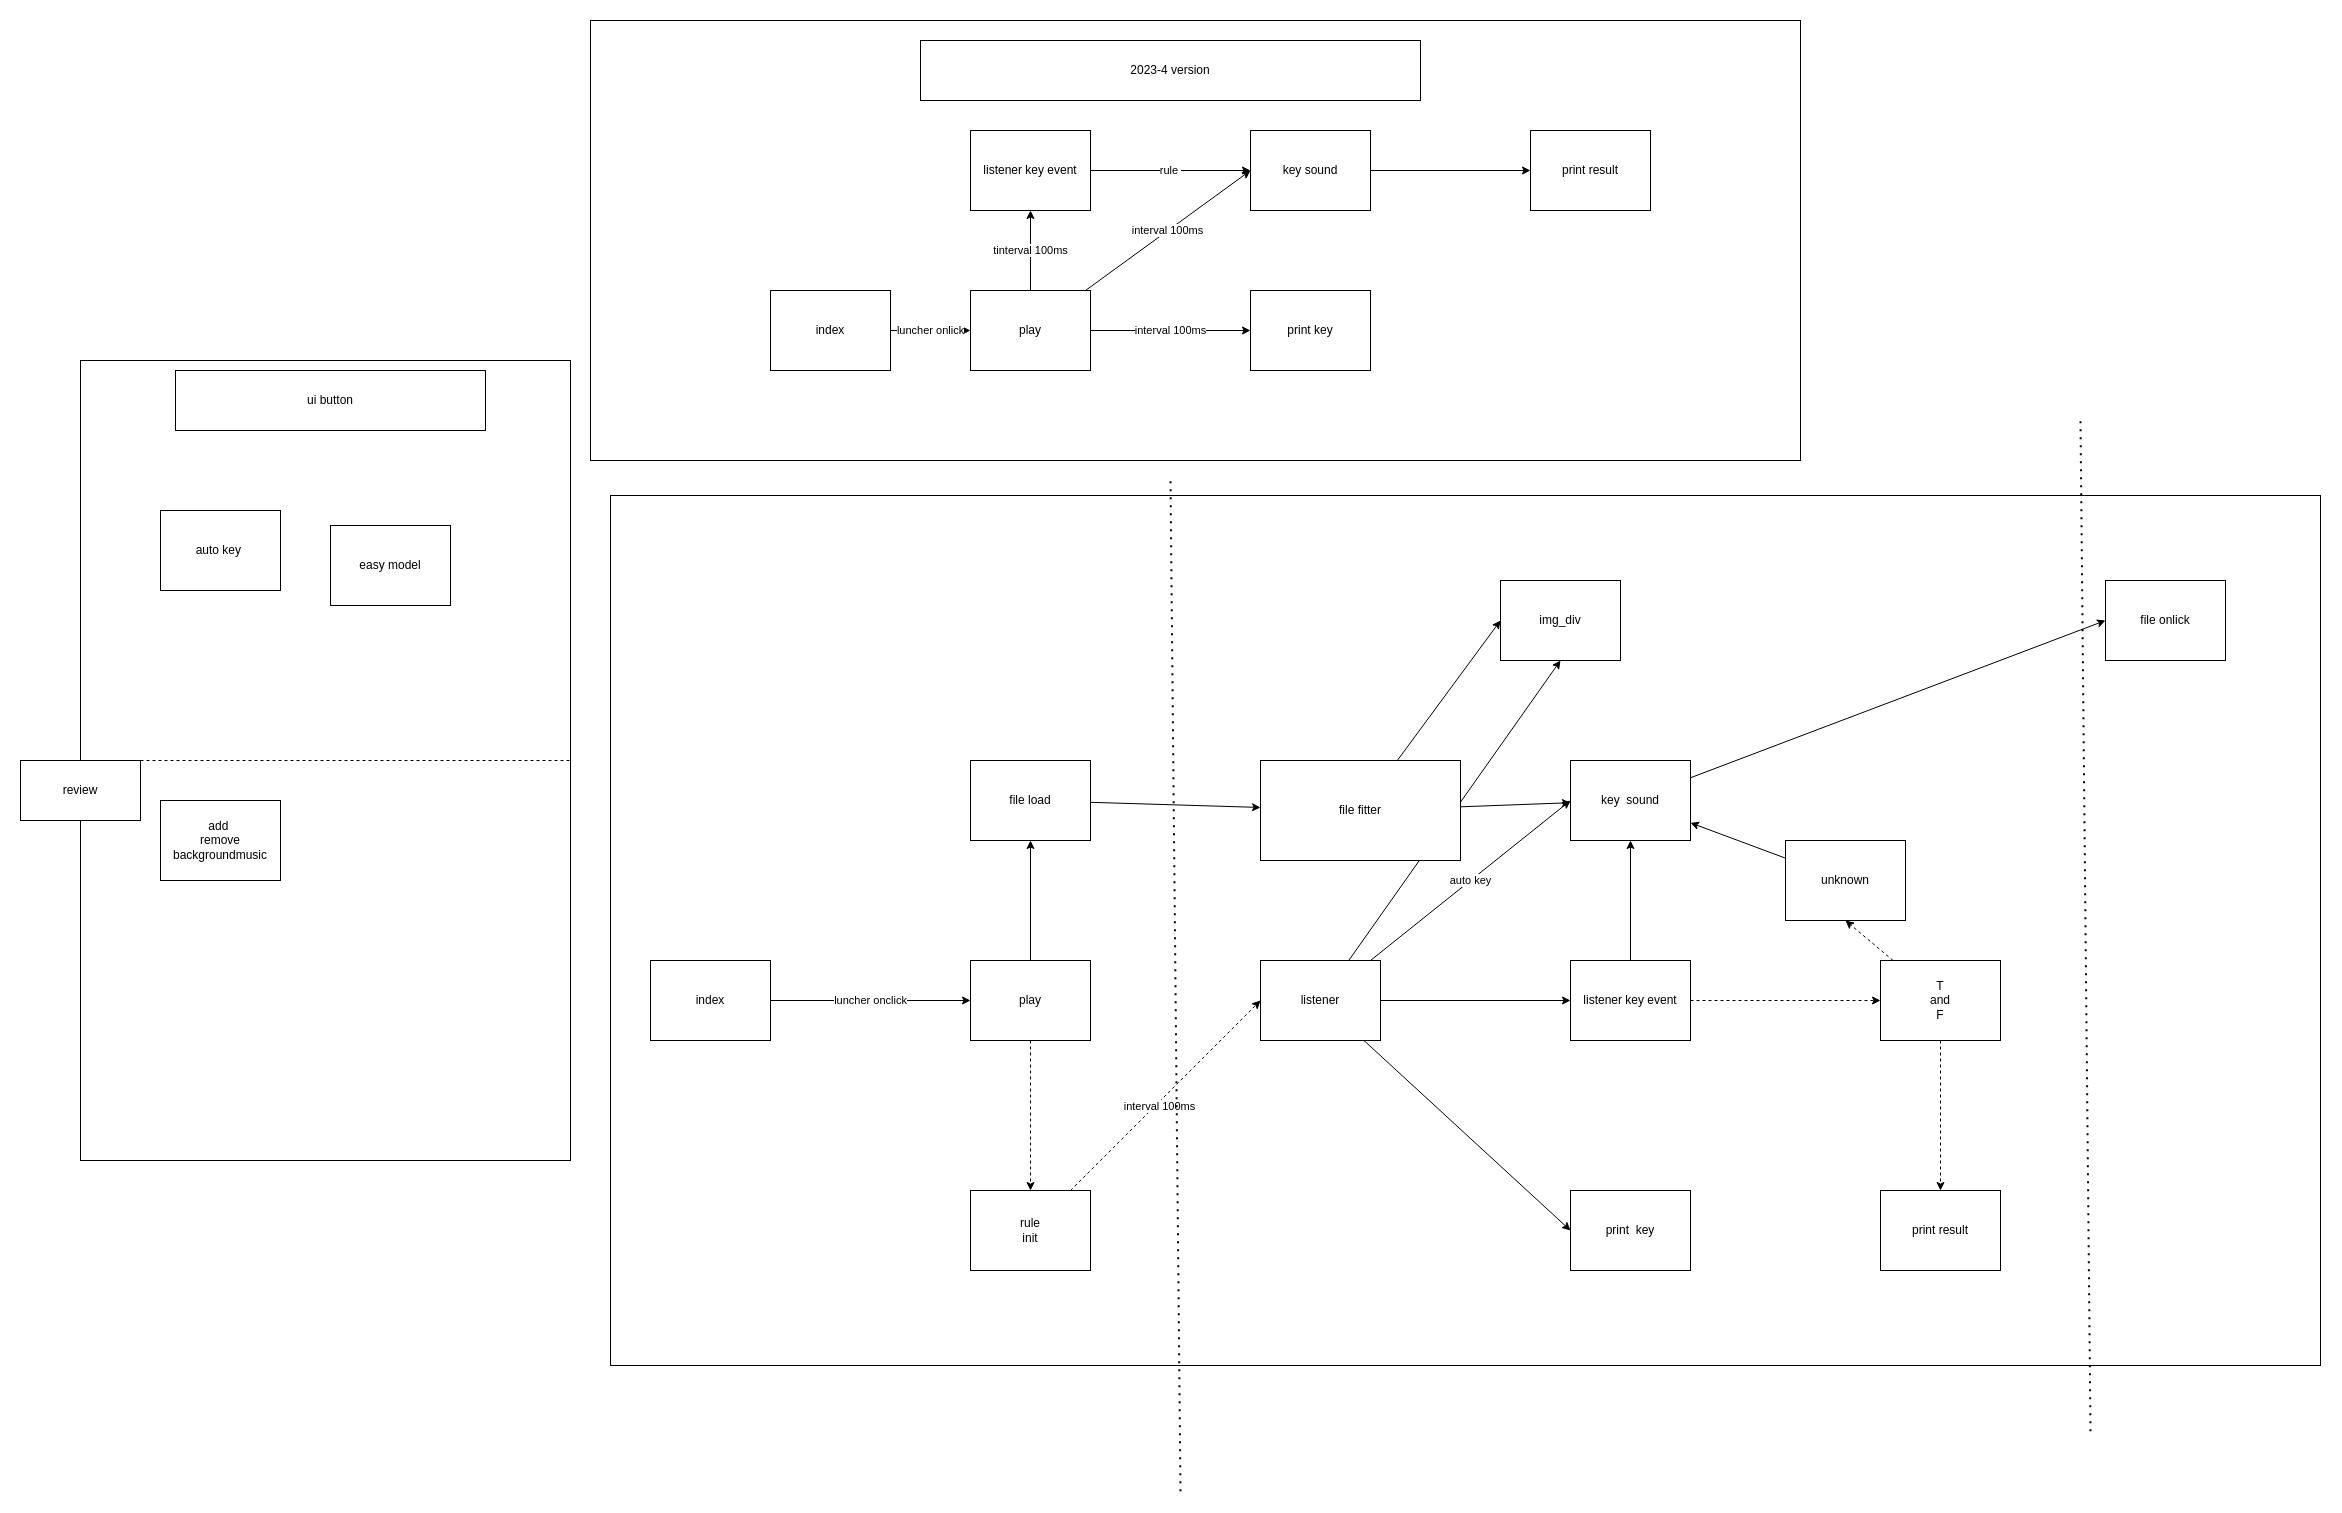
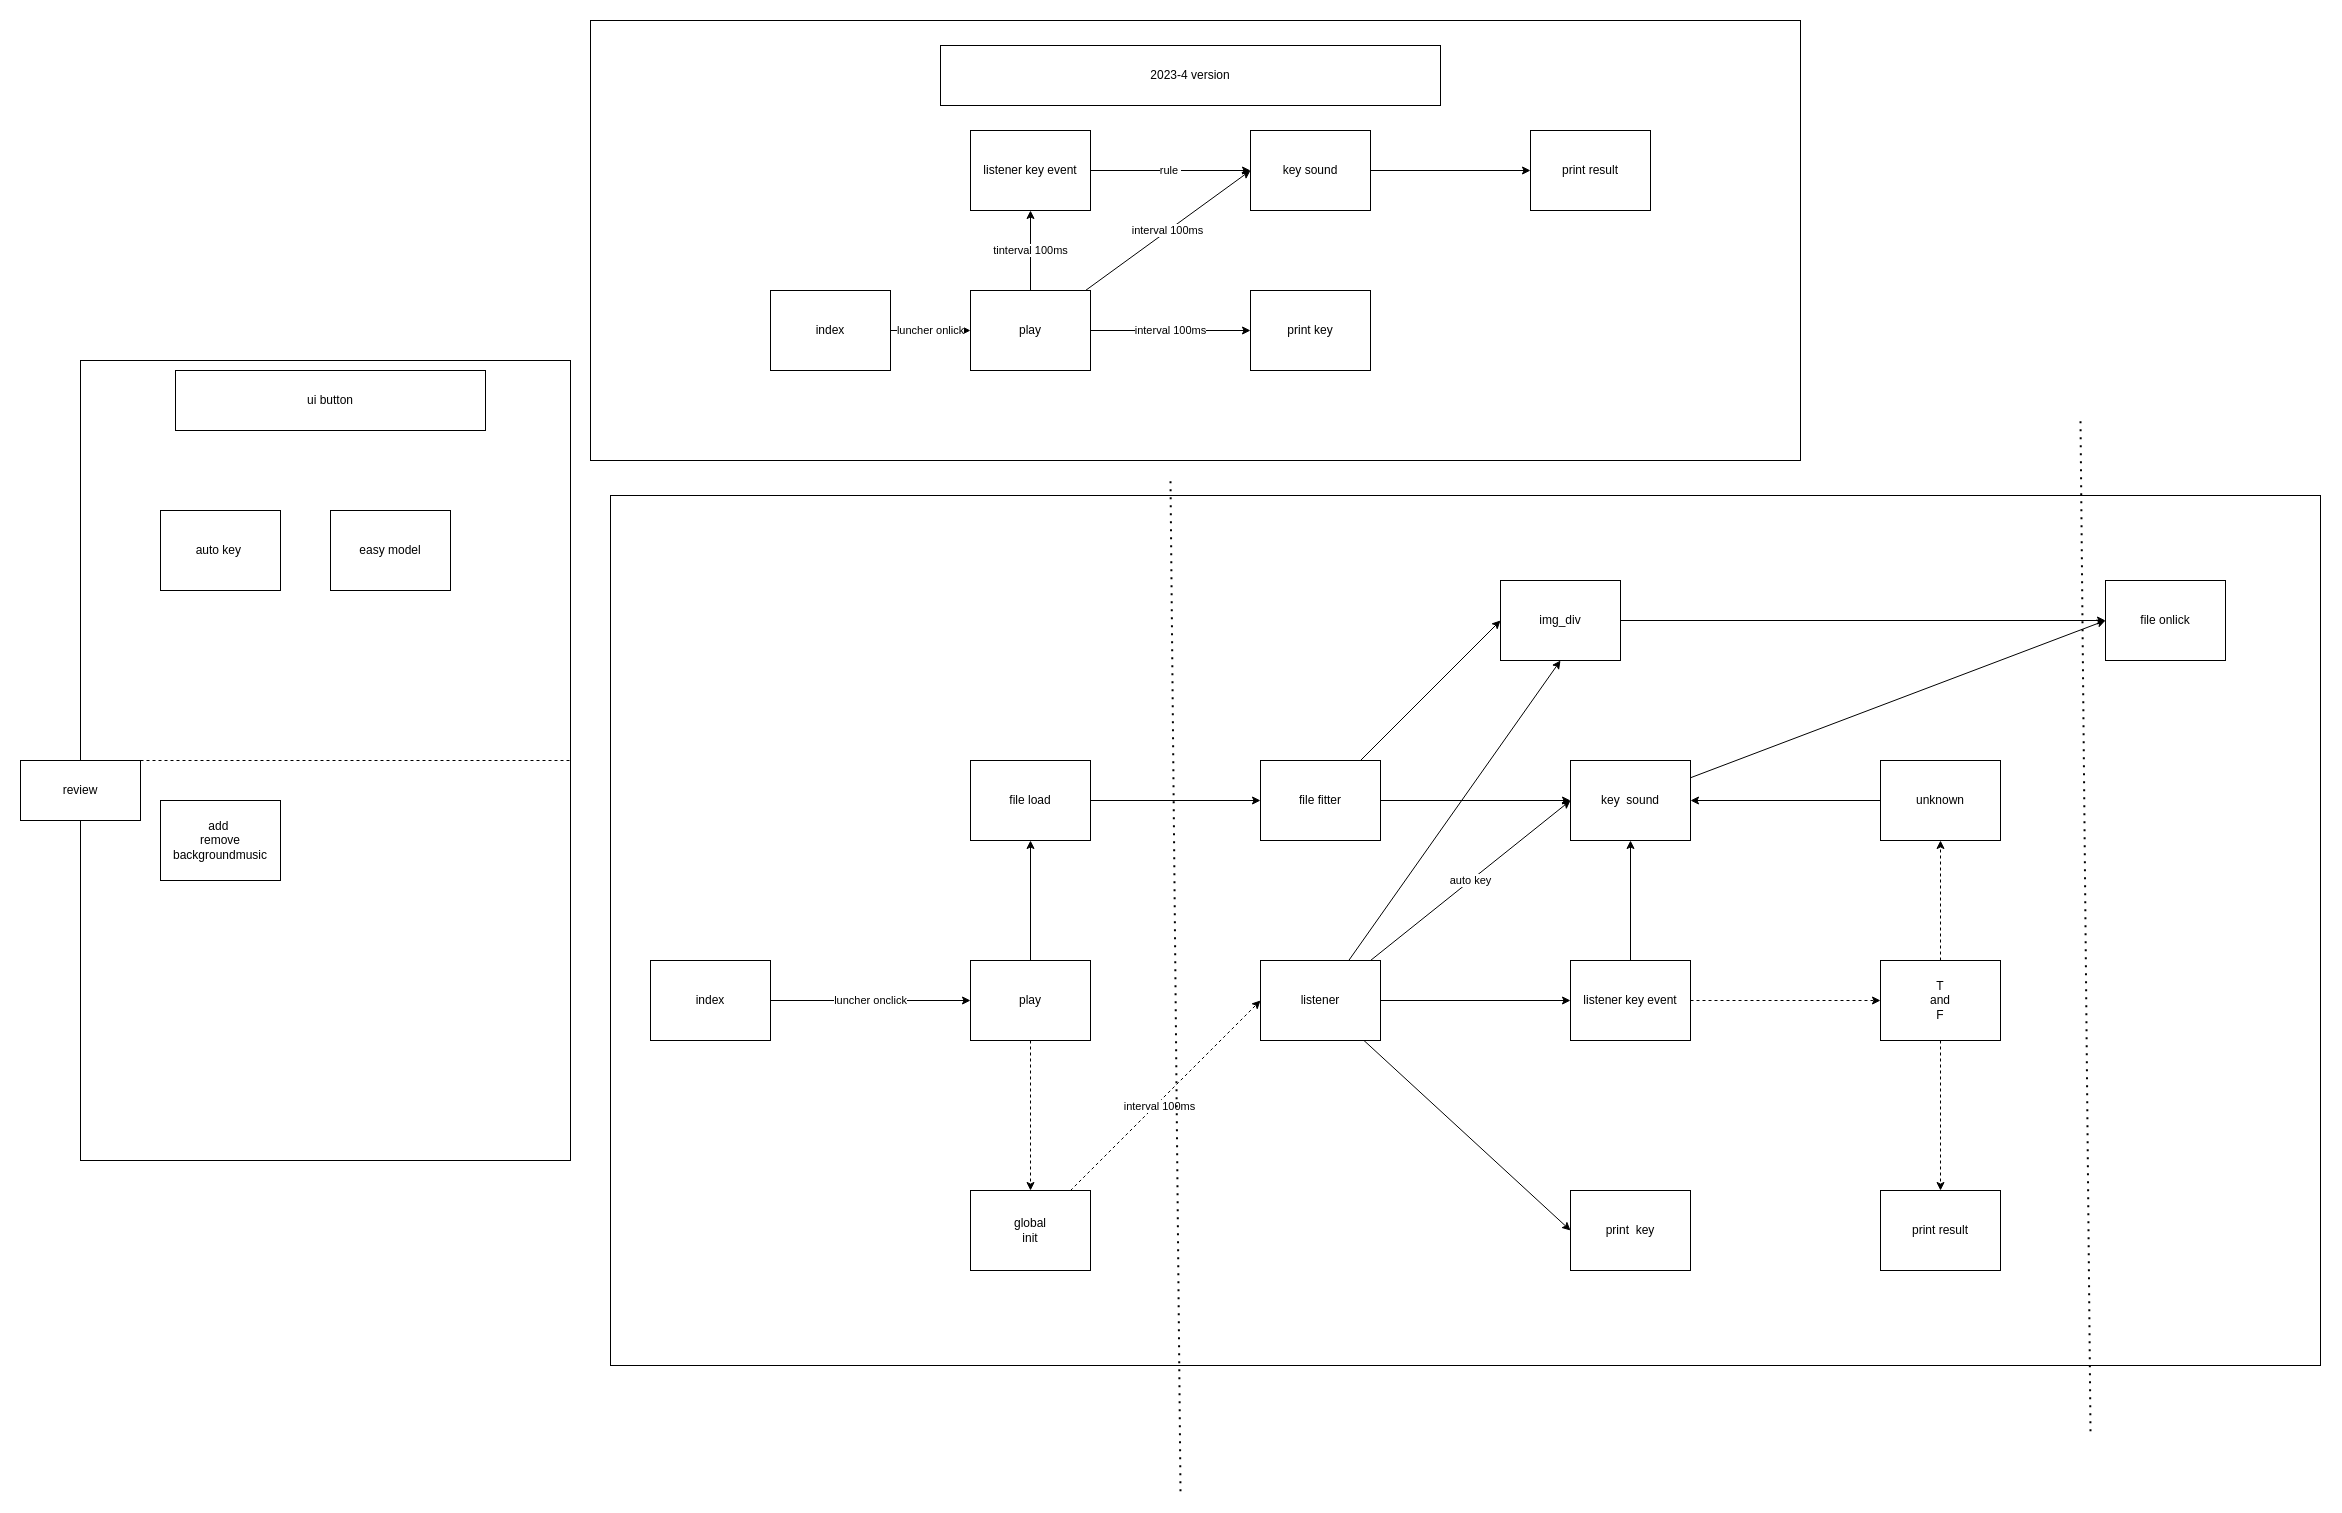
(1171, 71) -> (1191, 76)
(391, 566) -> (391, 551)
none -> (1860, 621)
(1361, 811) -> (1321, 801)
(1846, 881) -> (1941, 801)
(1031, 1231) -> (1031, 1231)
